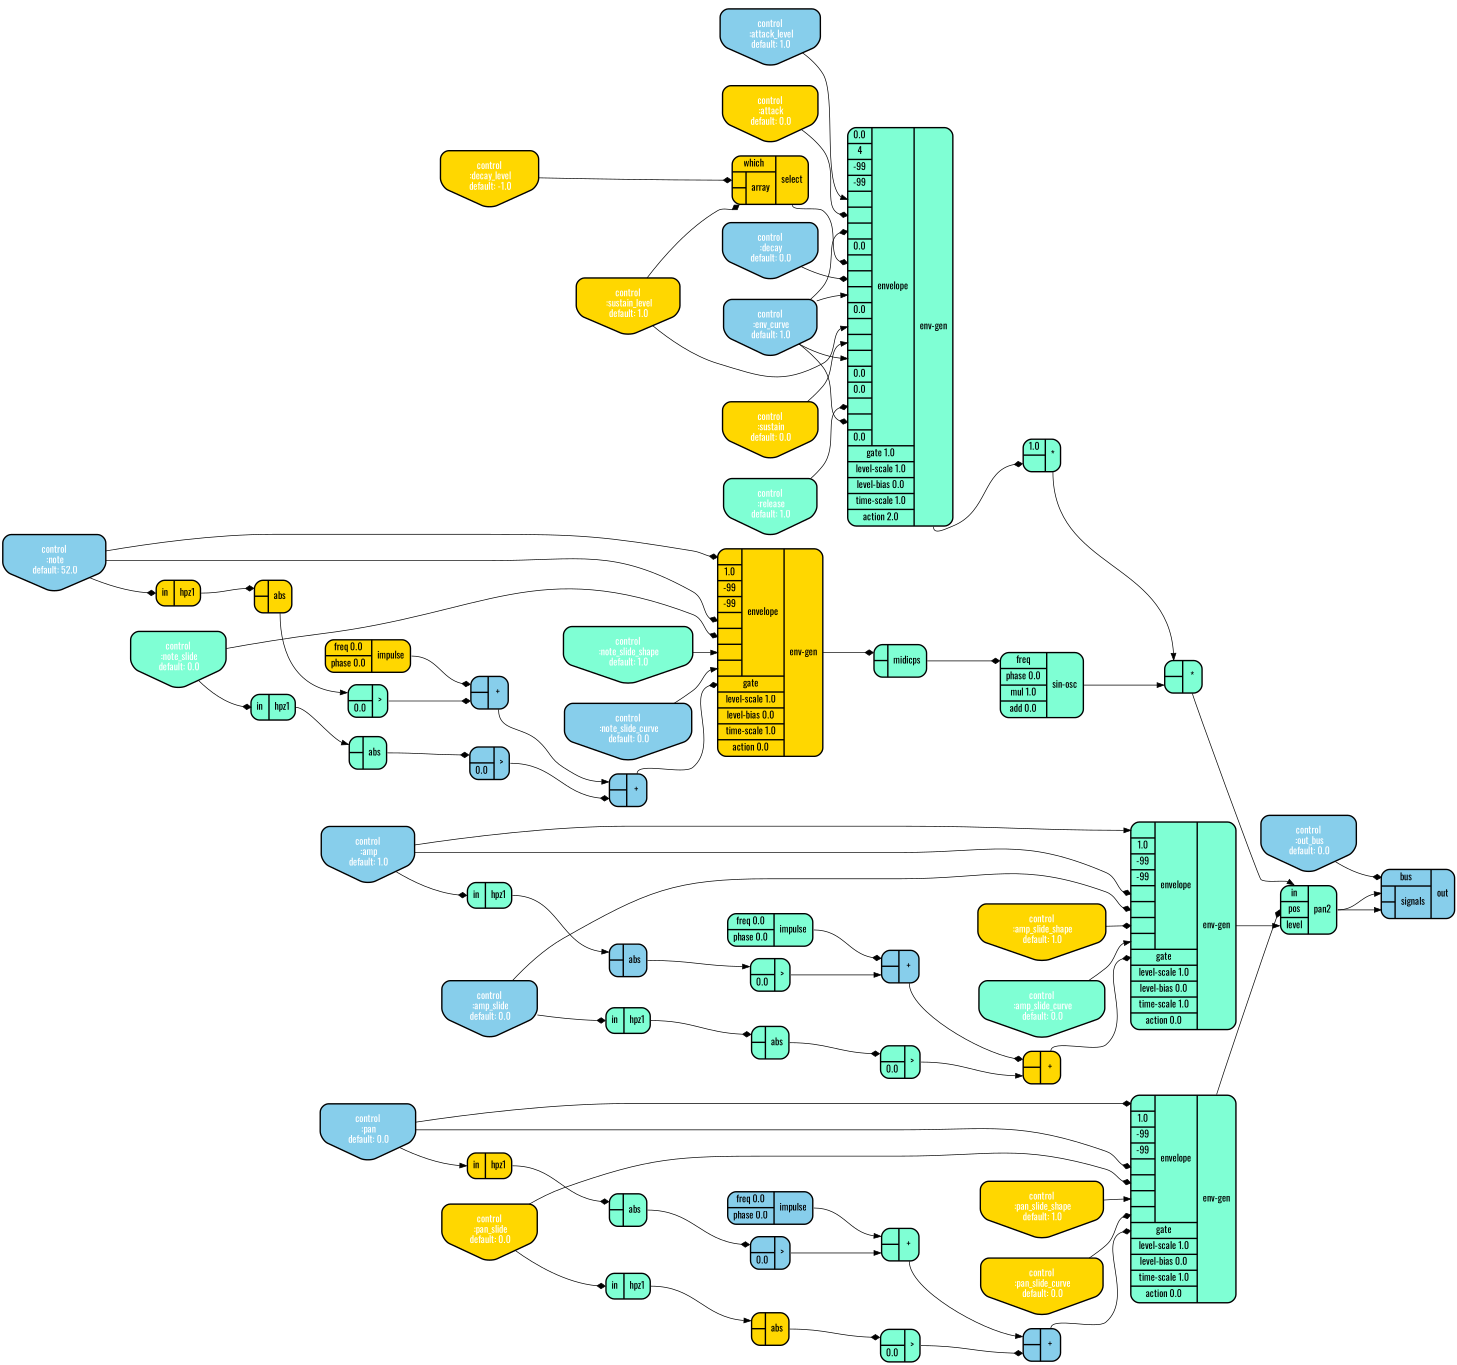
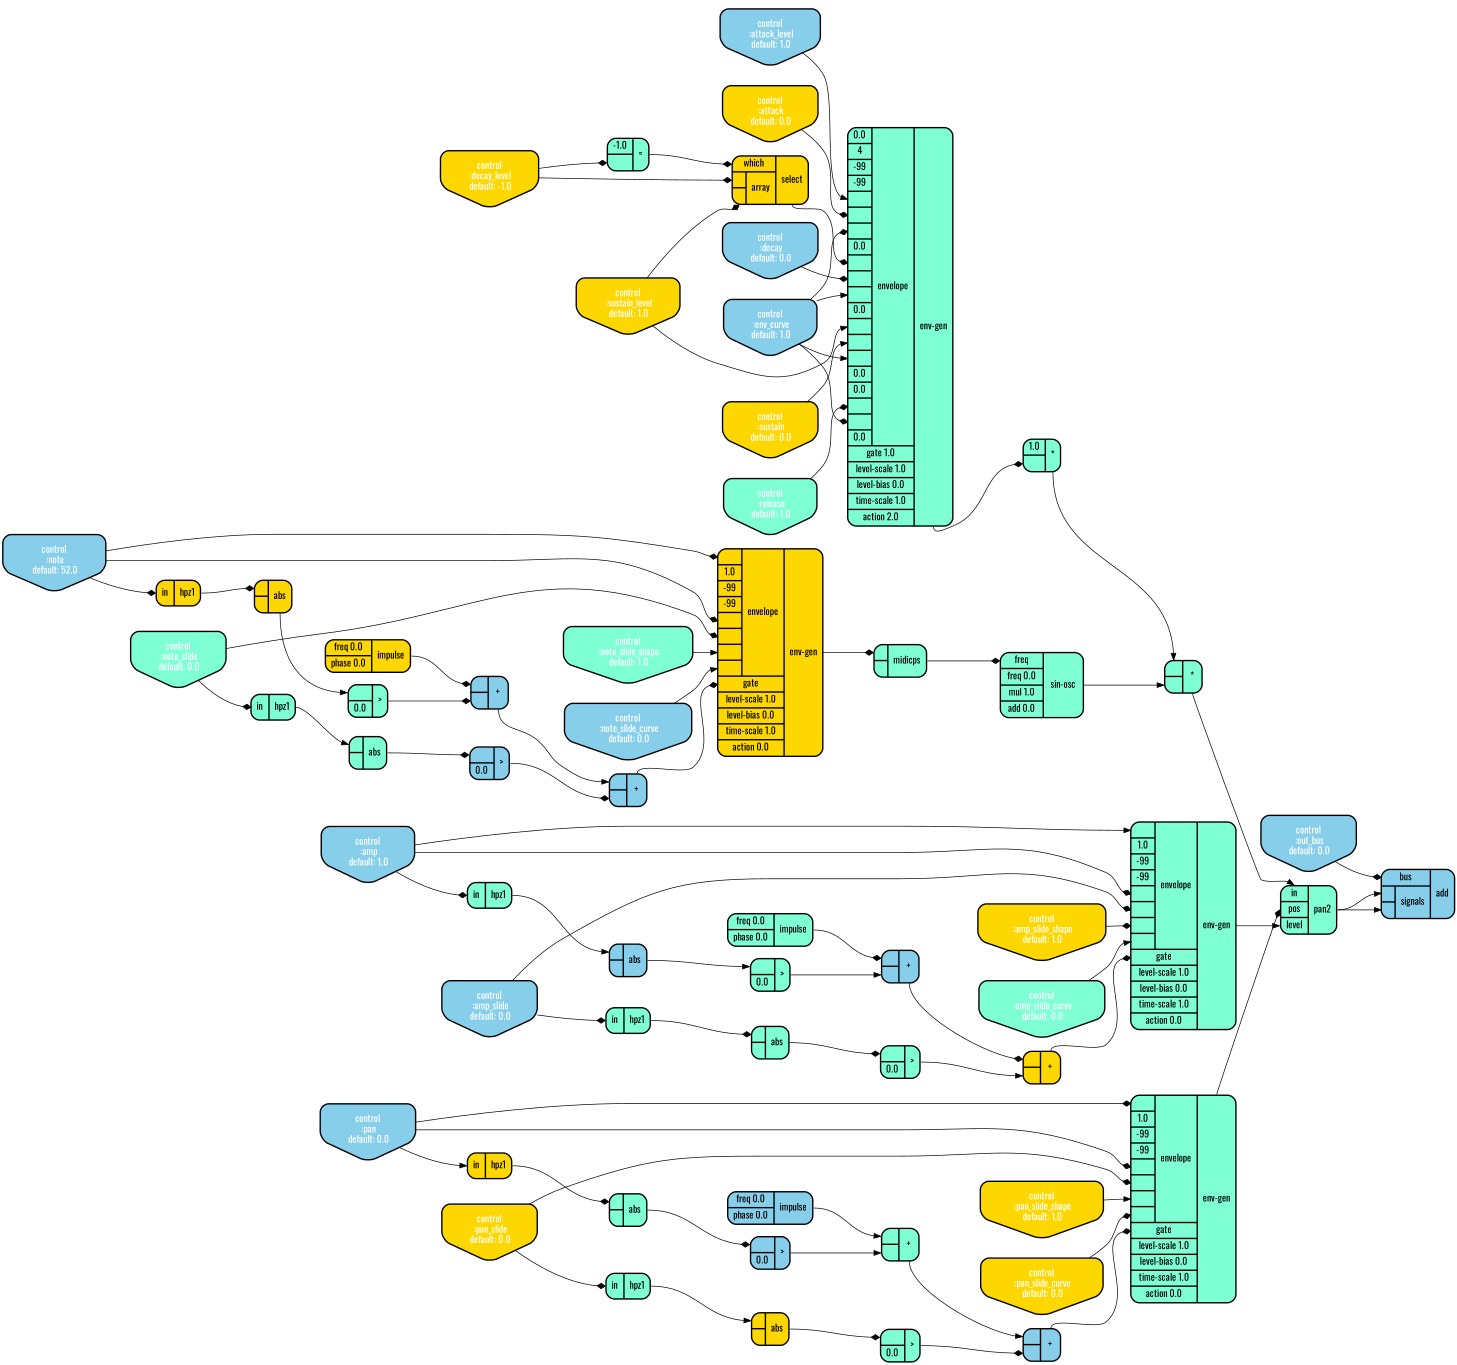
none -> (628, 155)
(1024, 676) -> (1022, 676)
(1443, 894) -> (1442, 894)
